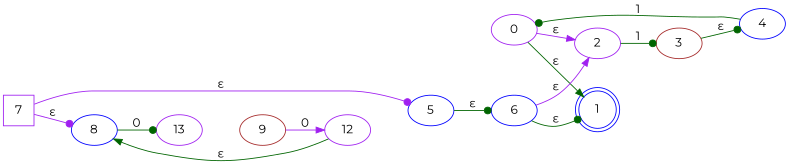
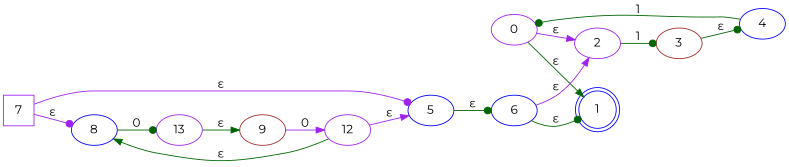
none -> (385, 121)
none -> (217, 130)
